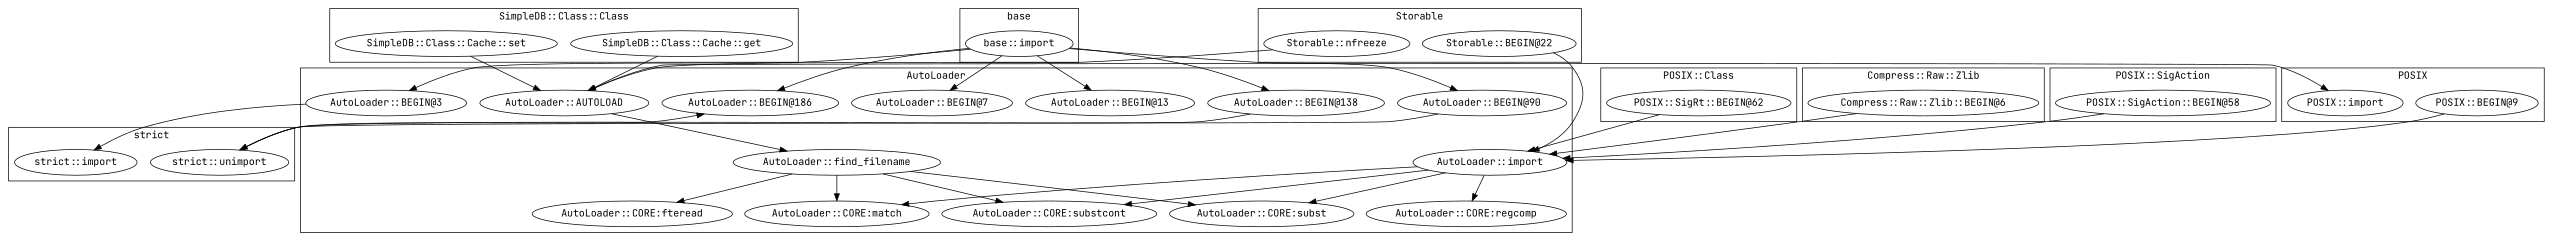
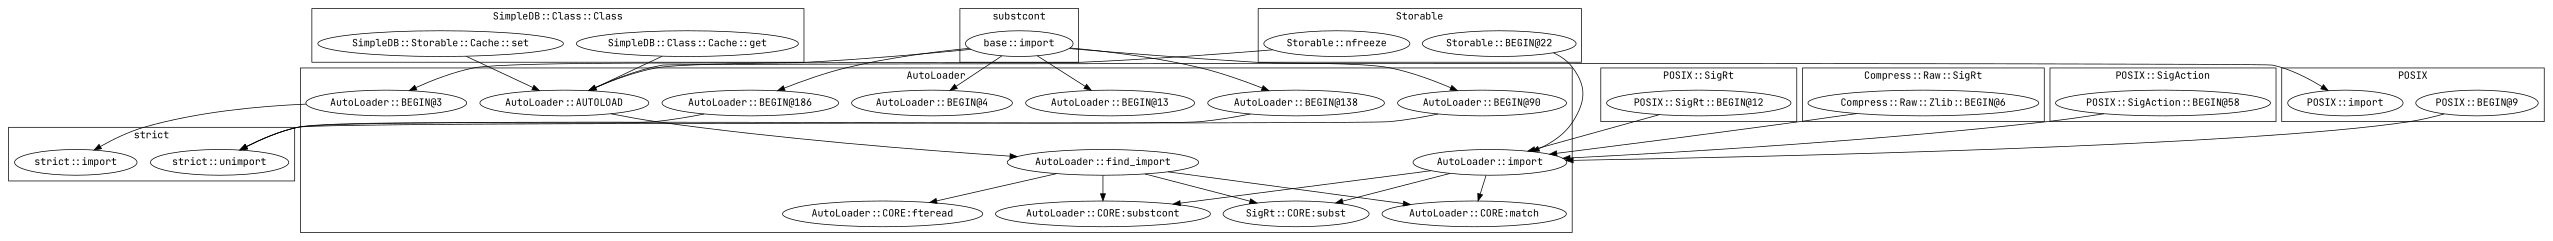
(1019, 17) -> (1019, 17)
(446, 44) -> (441, 44)
(1699, 76) -> (1699, 76)
(1923, 76) -> (1923, 76)
(932, 103) -> (932, 103)
(1699, 103) -> (1699, 103)
(466, 123) -> (474, 123)
(837, 162) -> (1103, 162)
(1262, 214) -> (1296, 214)
(1466, 214) -> none
